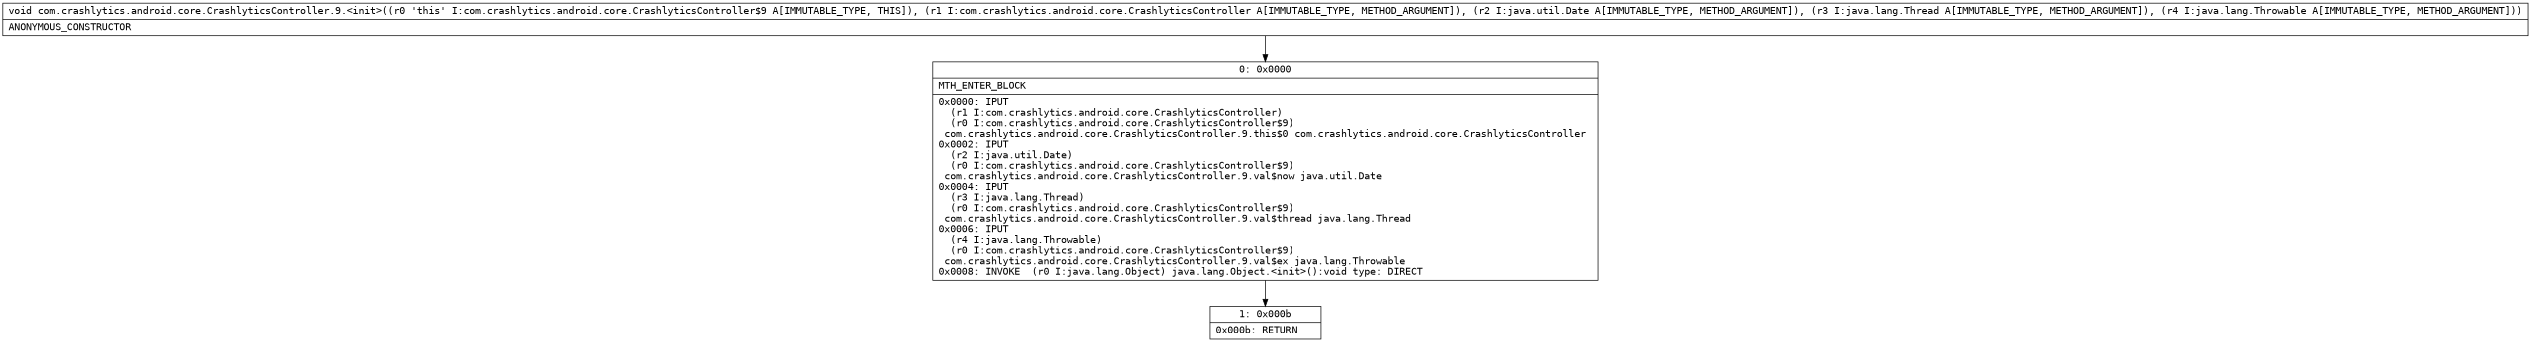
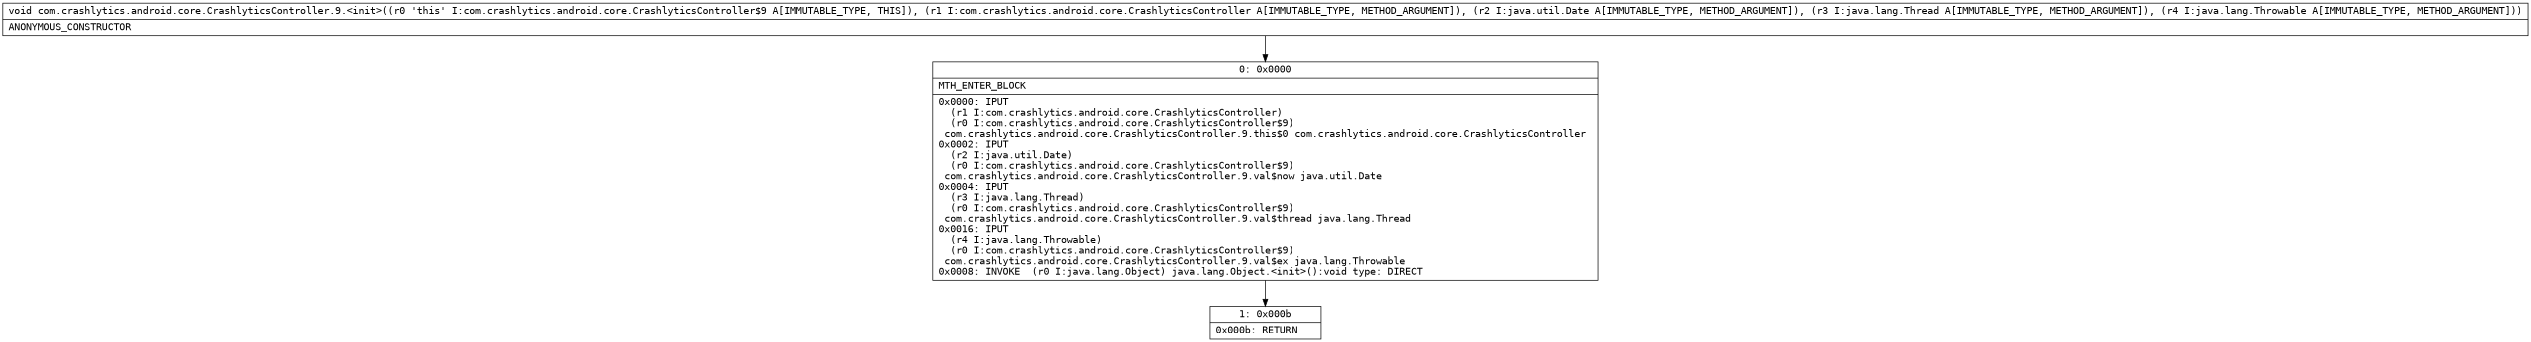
(979, 229) -> (979, 229)
